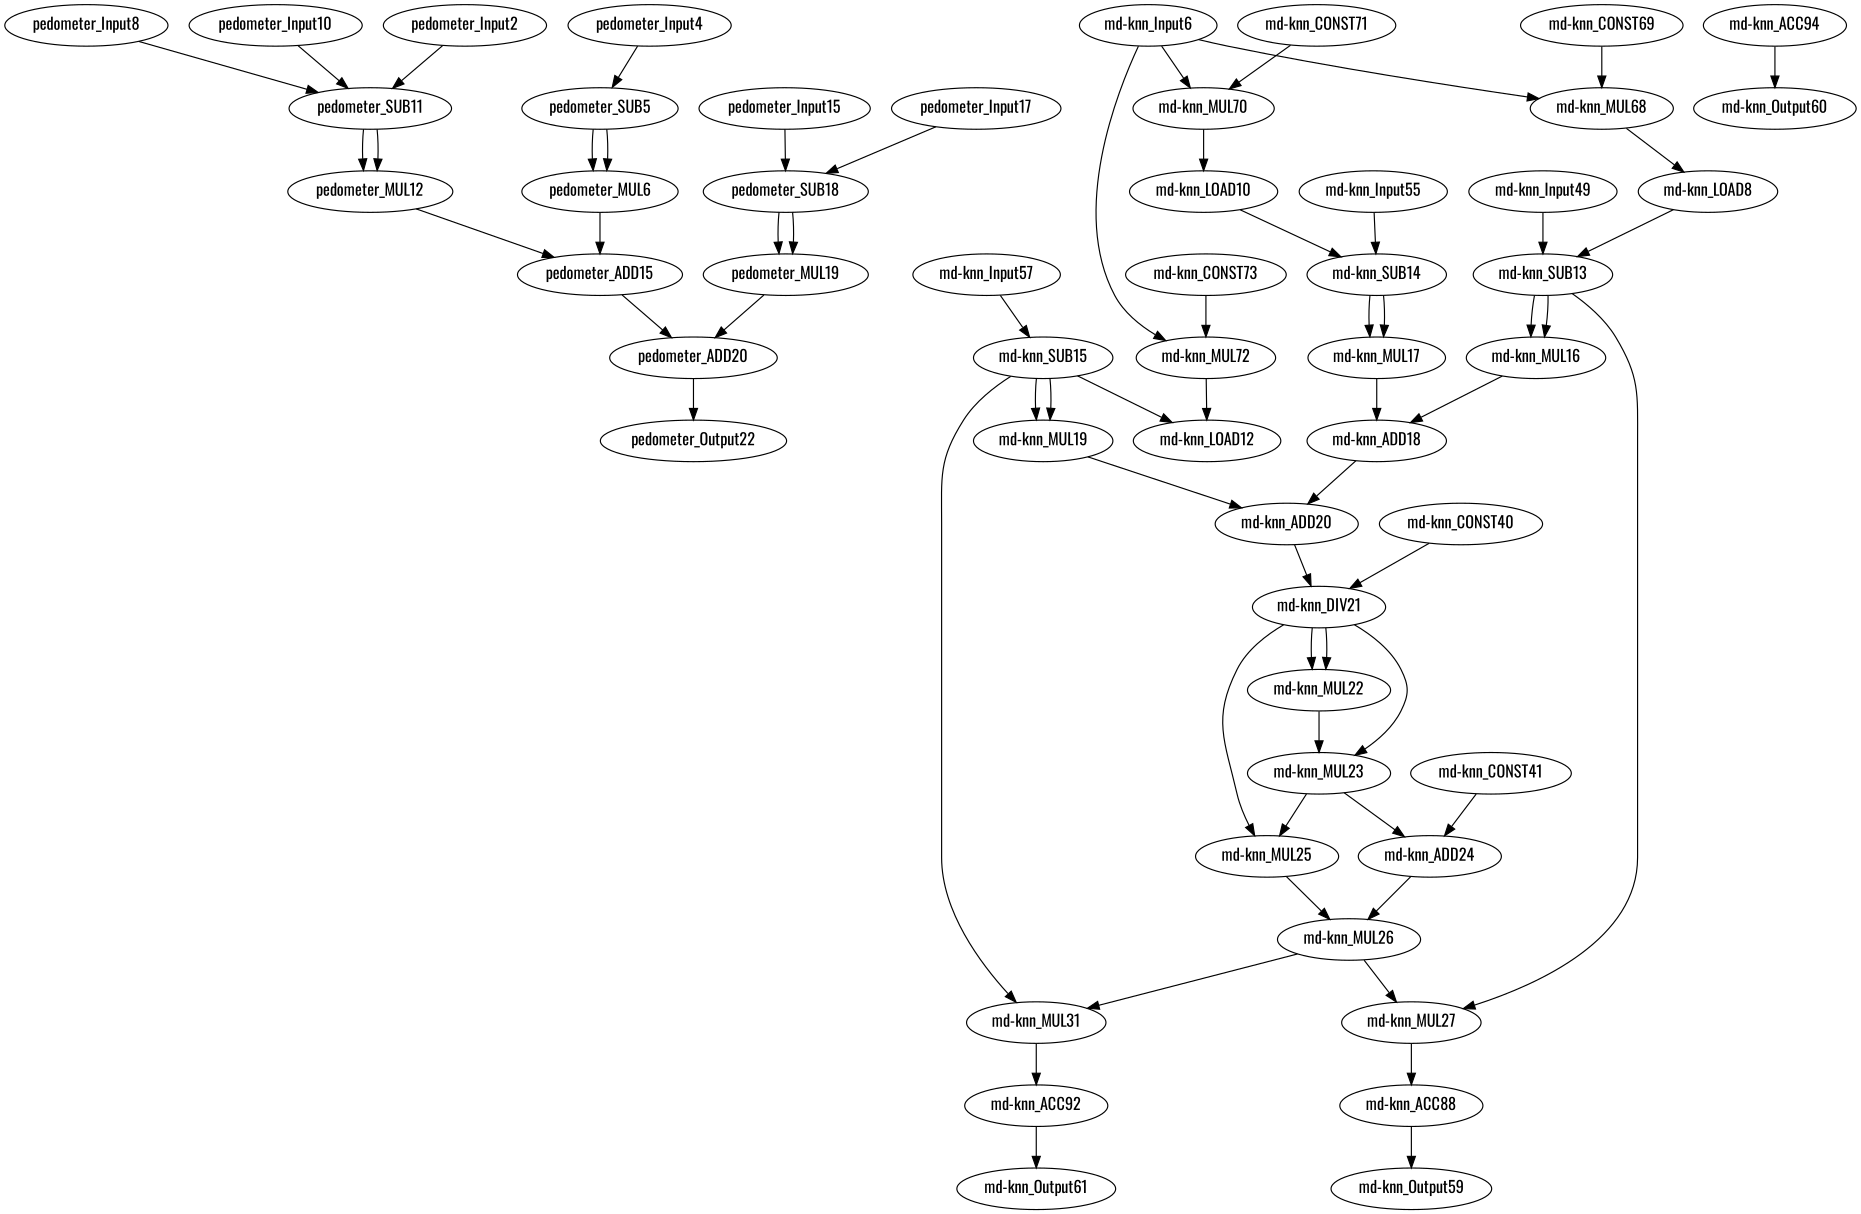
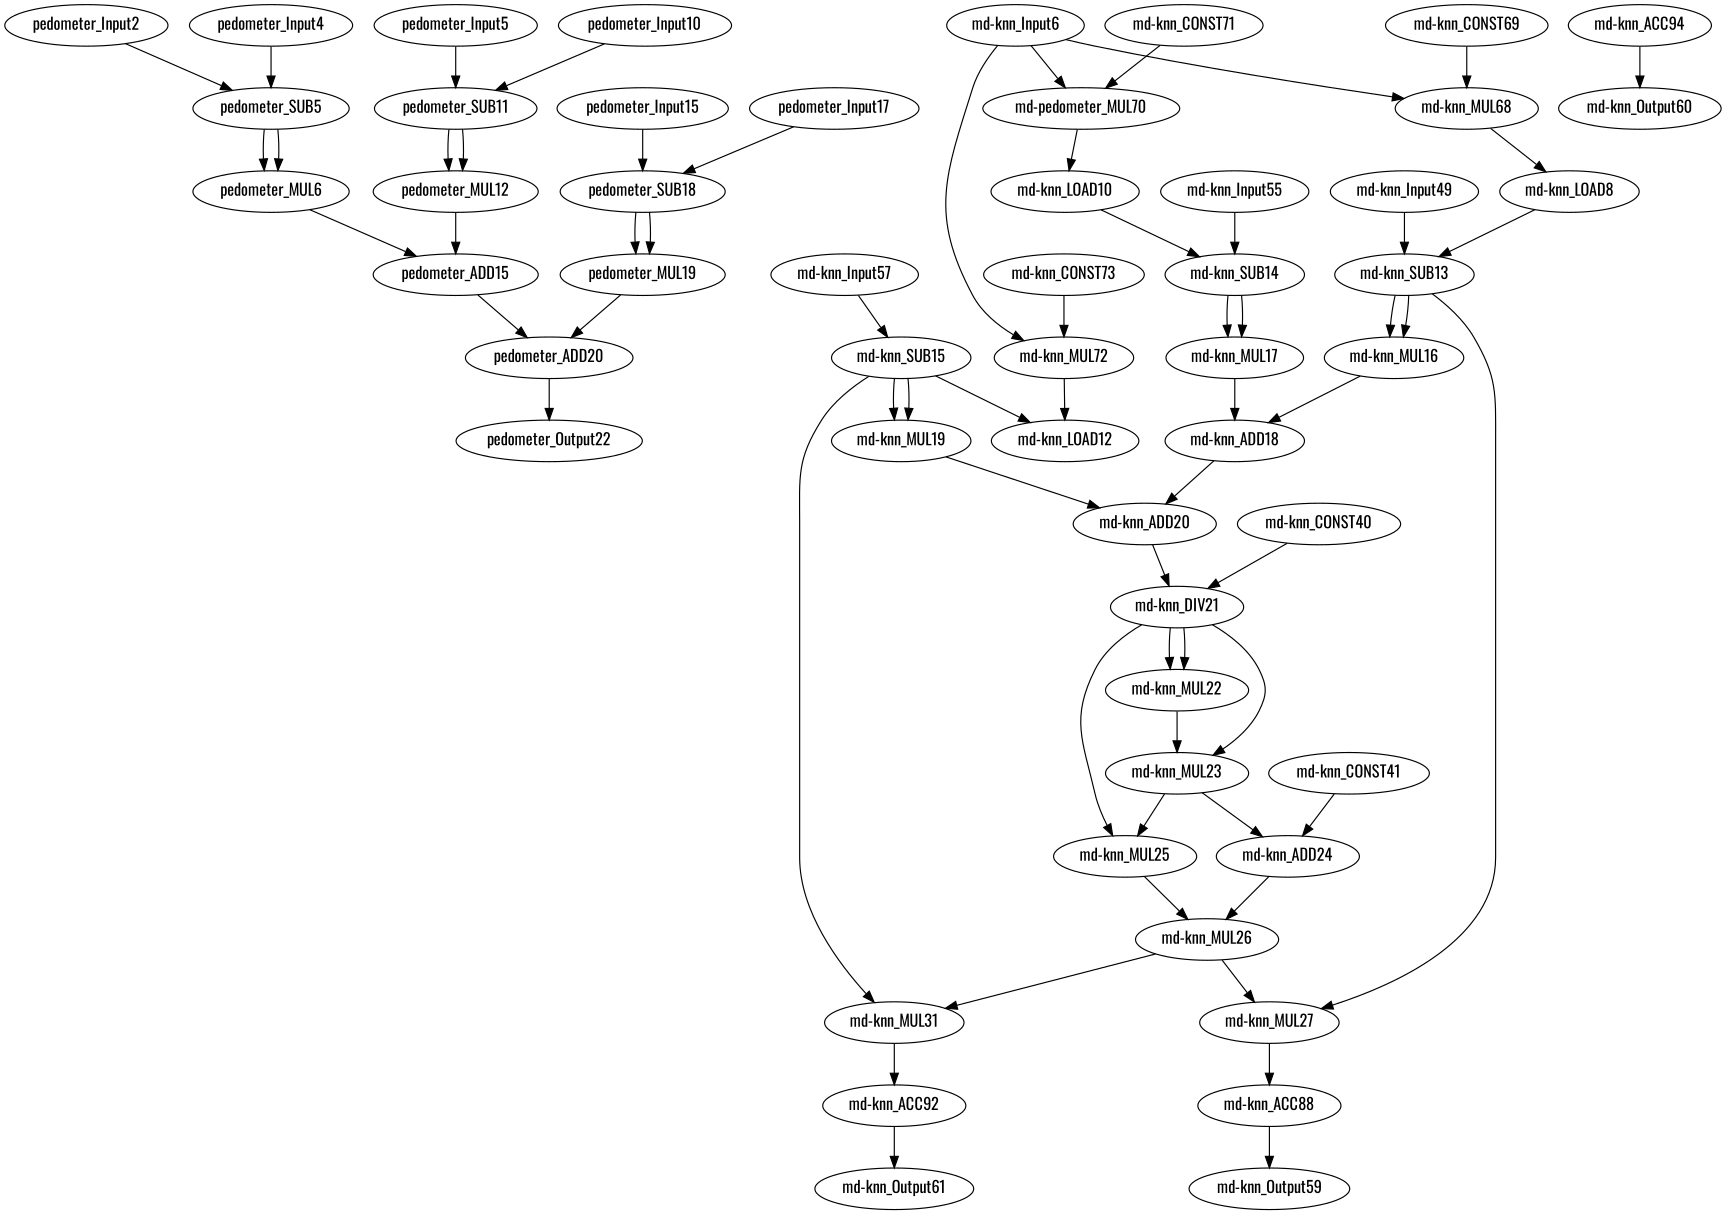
(86, 25) -> (456, 25)
(422, 63) -> (174, 65)
(1204, 108) -> (1081, 108)
